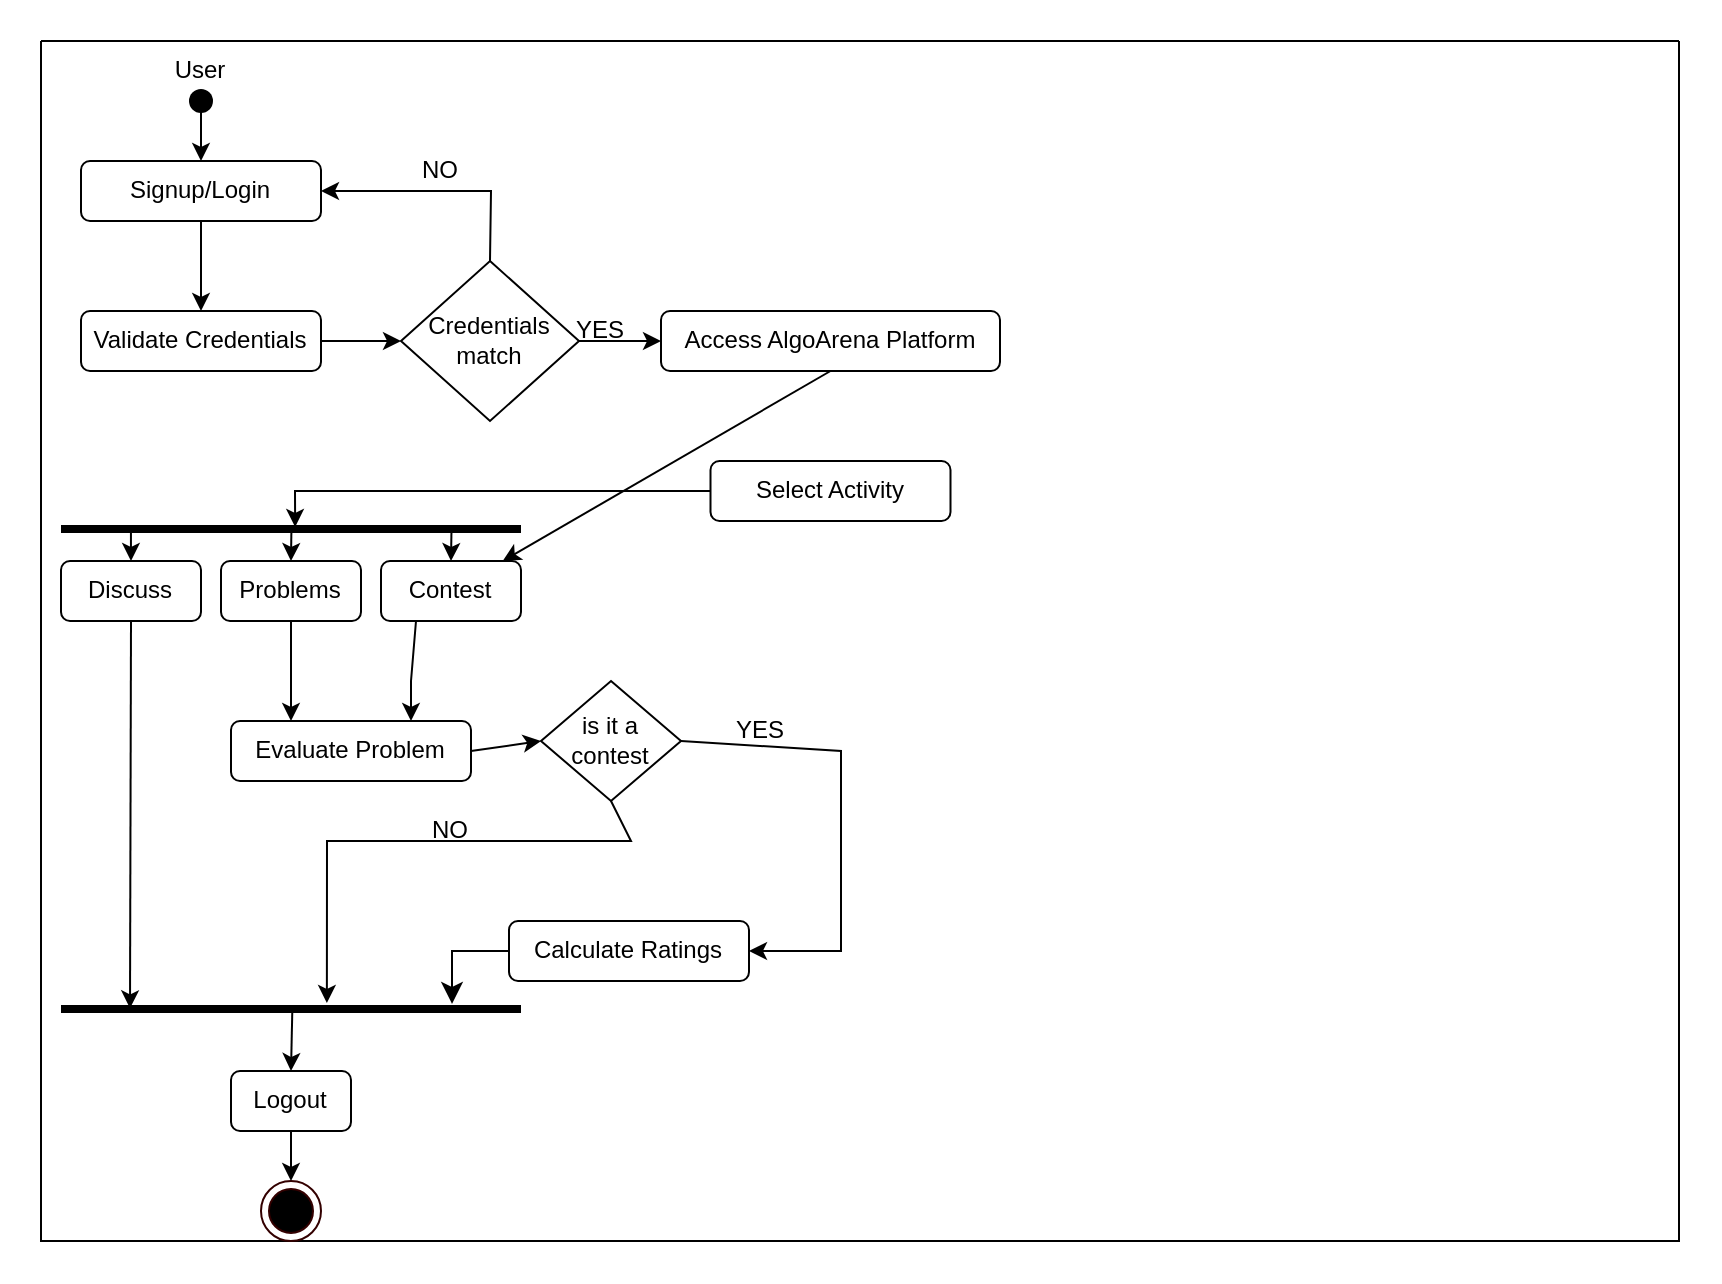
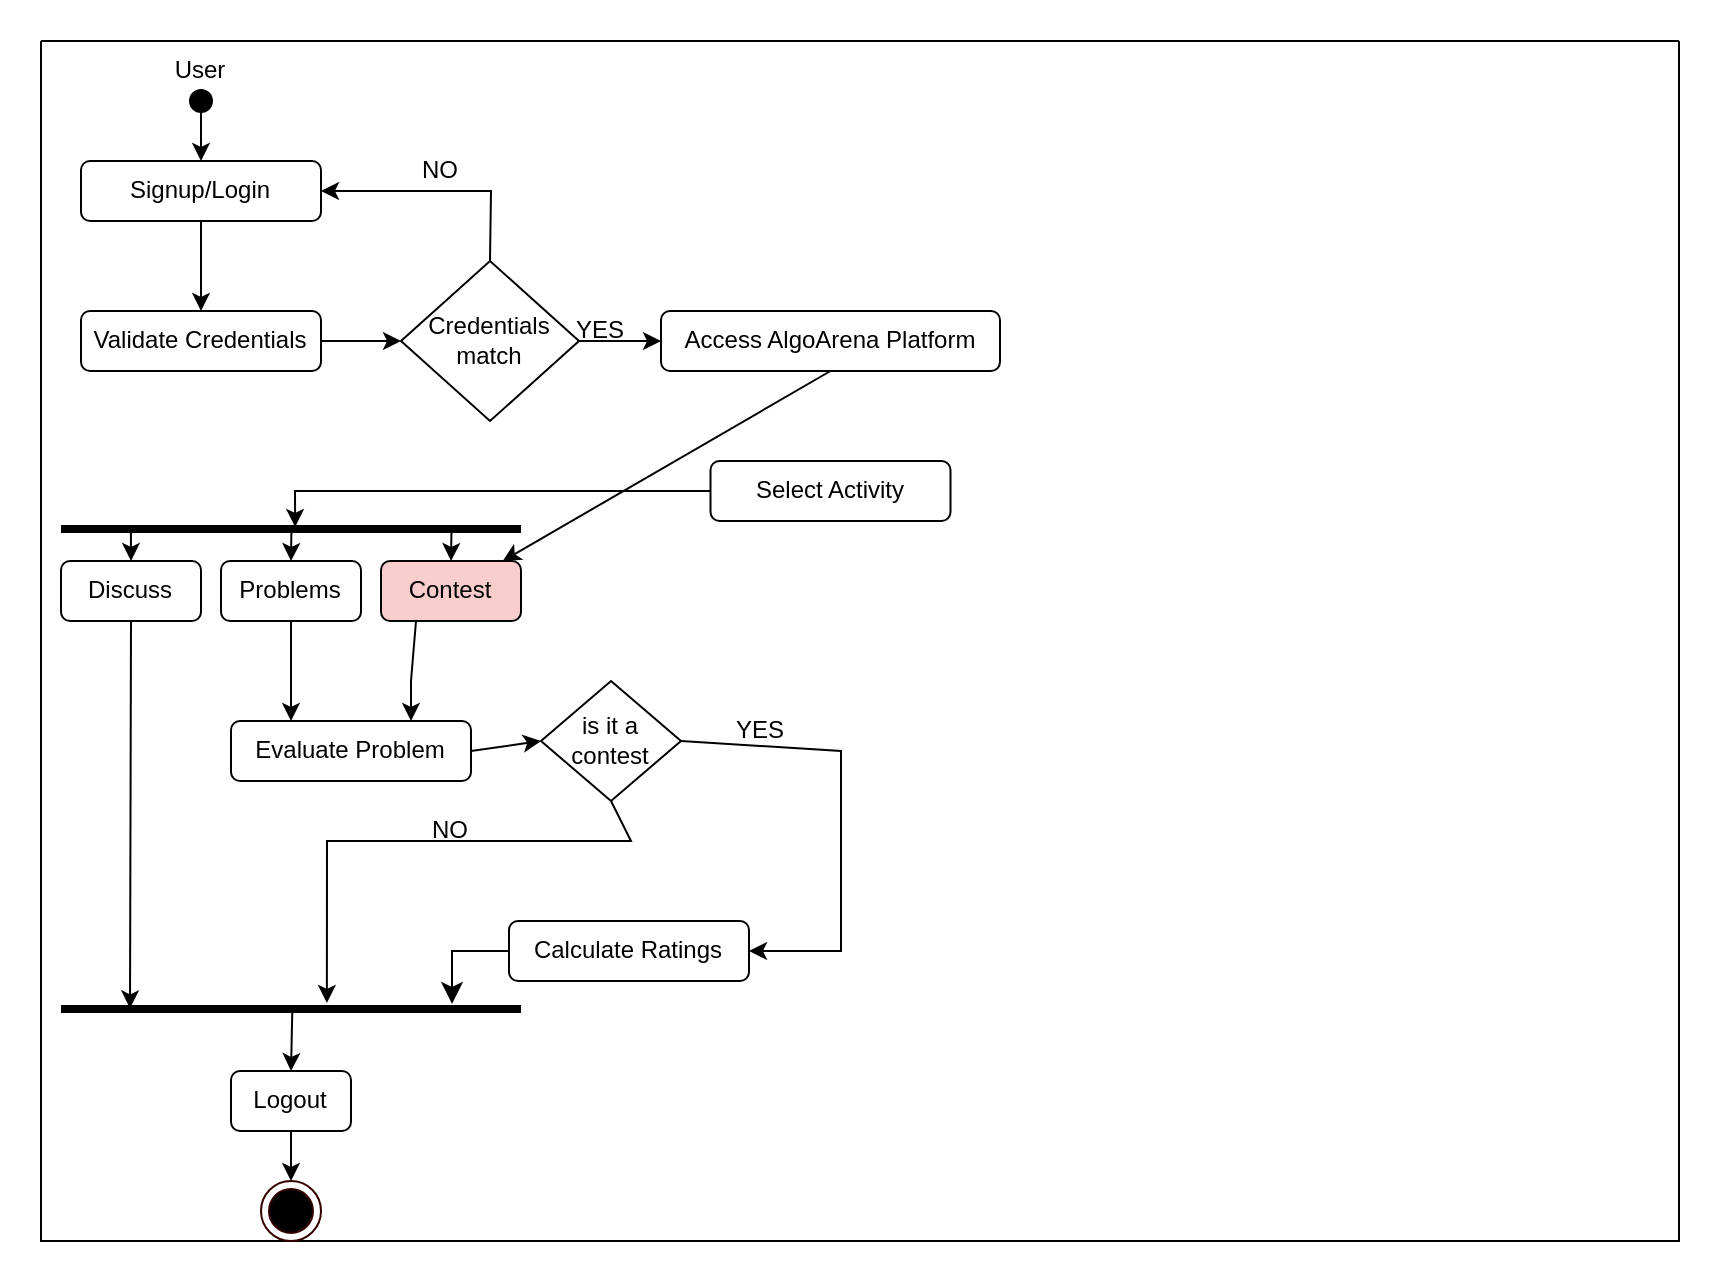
(451, 591) -> (451, 591)
